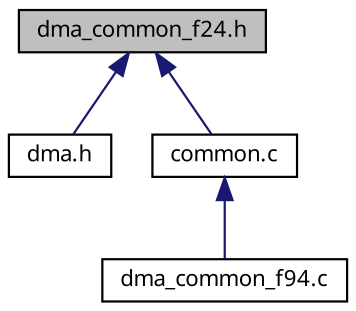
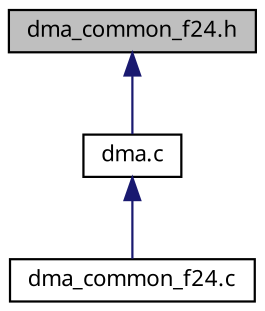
(60, 156) -> none
(225, 156) -> (132, 156)
(225, 280) -> (132, 280)
